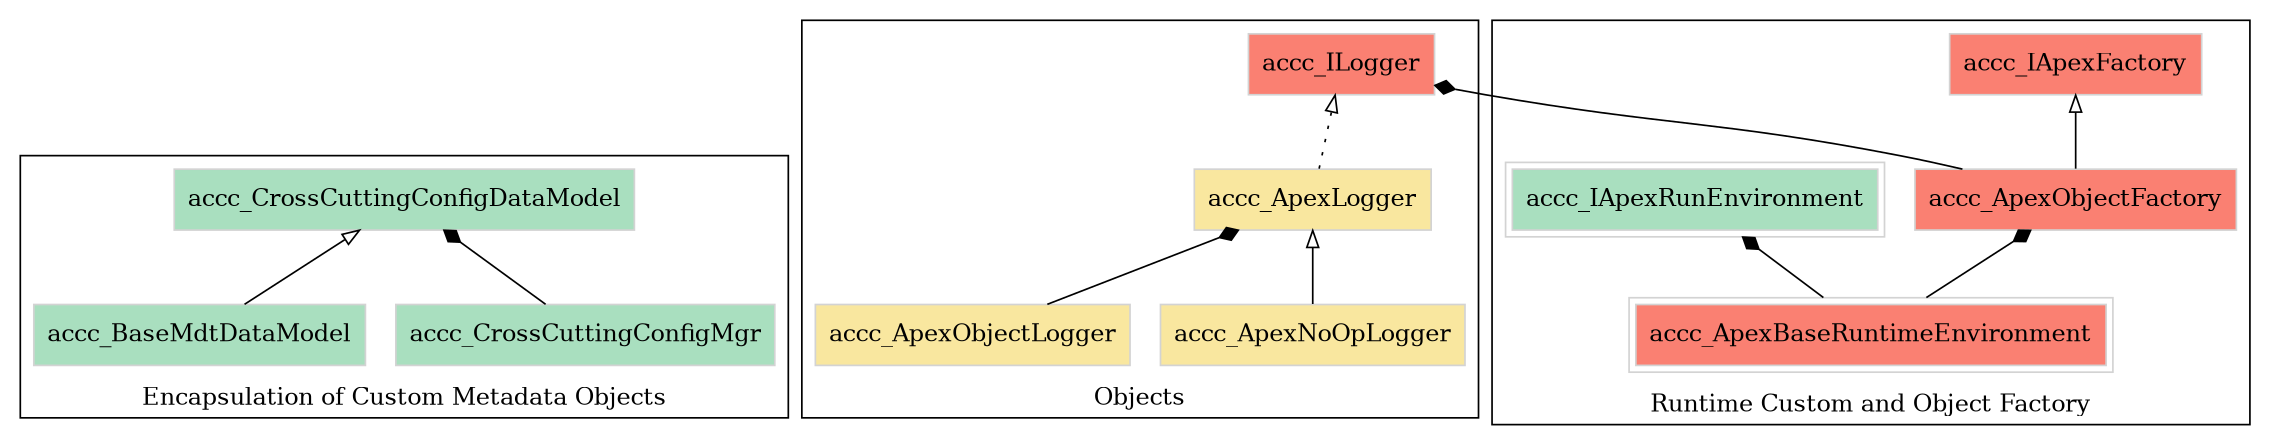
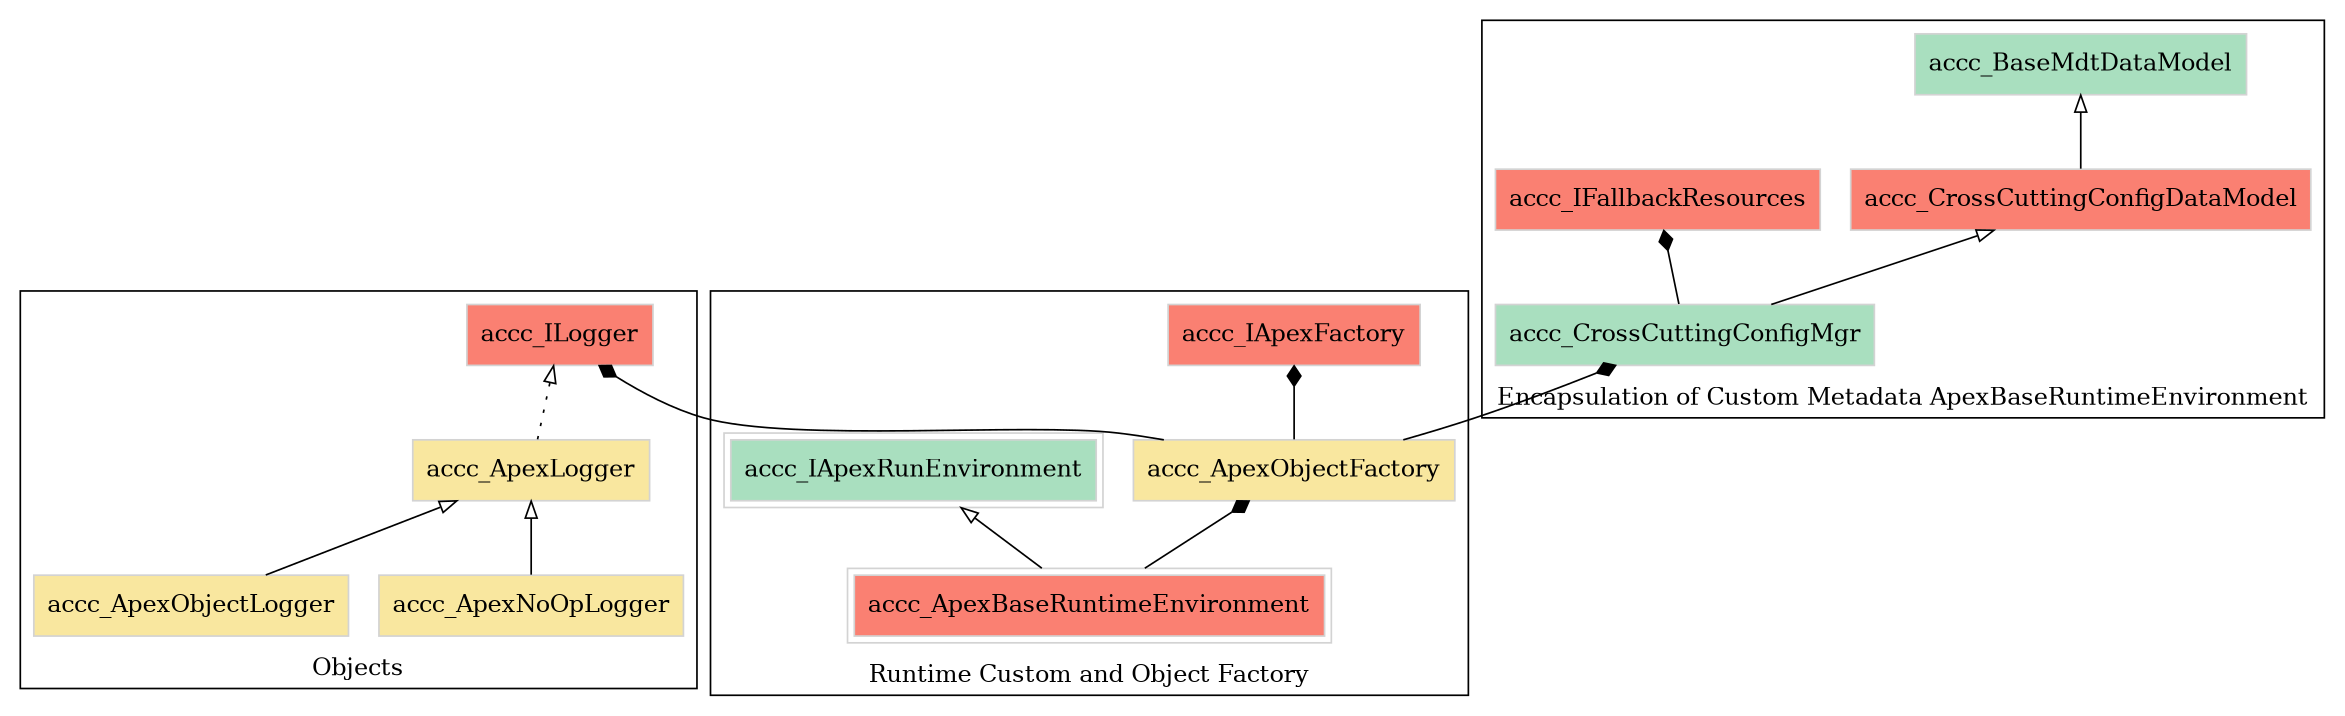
(2076, 140) -> (1294, 413)
(404, 200) -> (2081, 200)
none -> (1658, 200)
(2076, 200) -> (1294, 470)
(1133, 271) -> (353, 541)
(295, 272) -> (2081, 140)
(503, 273) -> (1874, 270)
(1791, 273) -> (1008, 543)
(404, 398) -> (1903, 398)
none -> (1505, 407)
